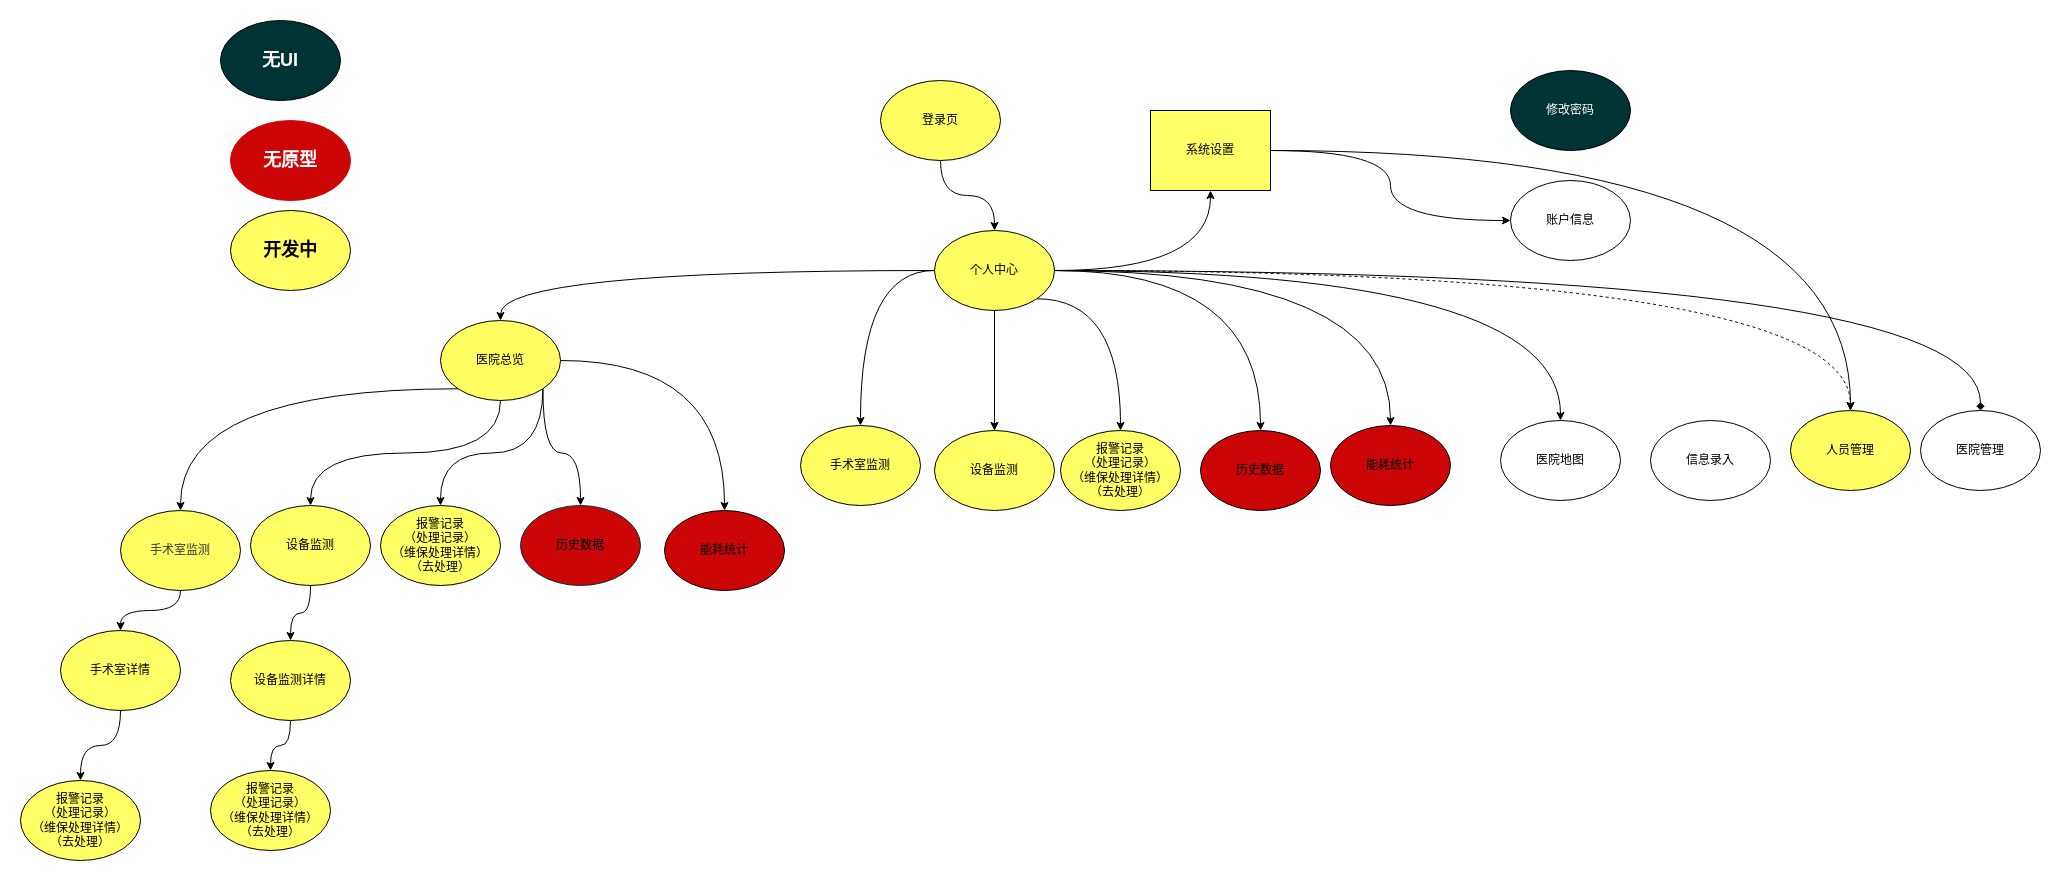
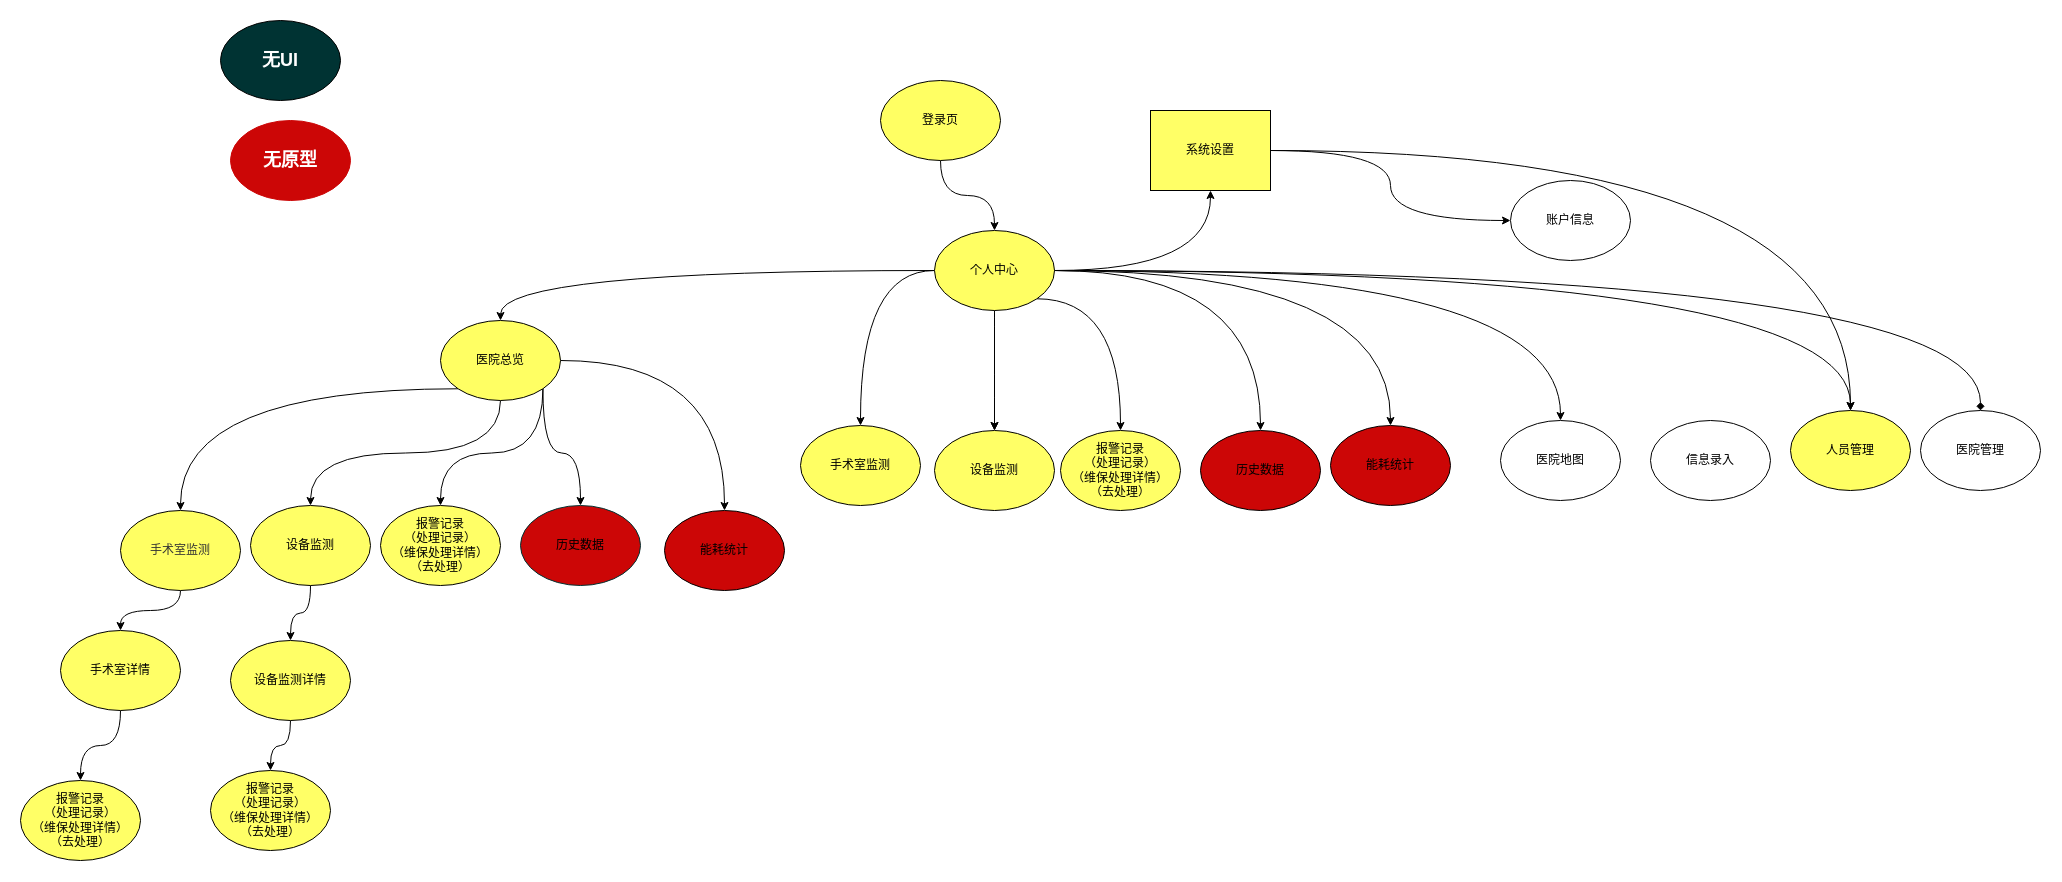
(1571, 111) -> none
(291, 251) -> none
(1565, 292) -> (1565, 292)
